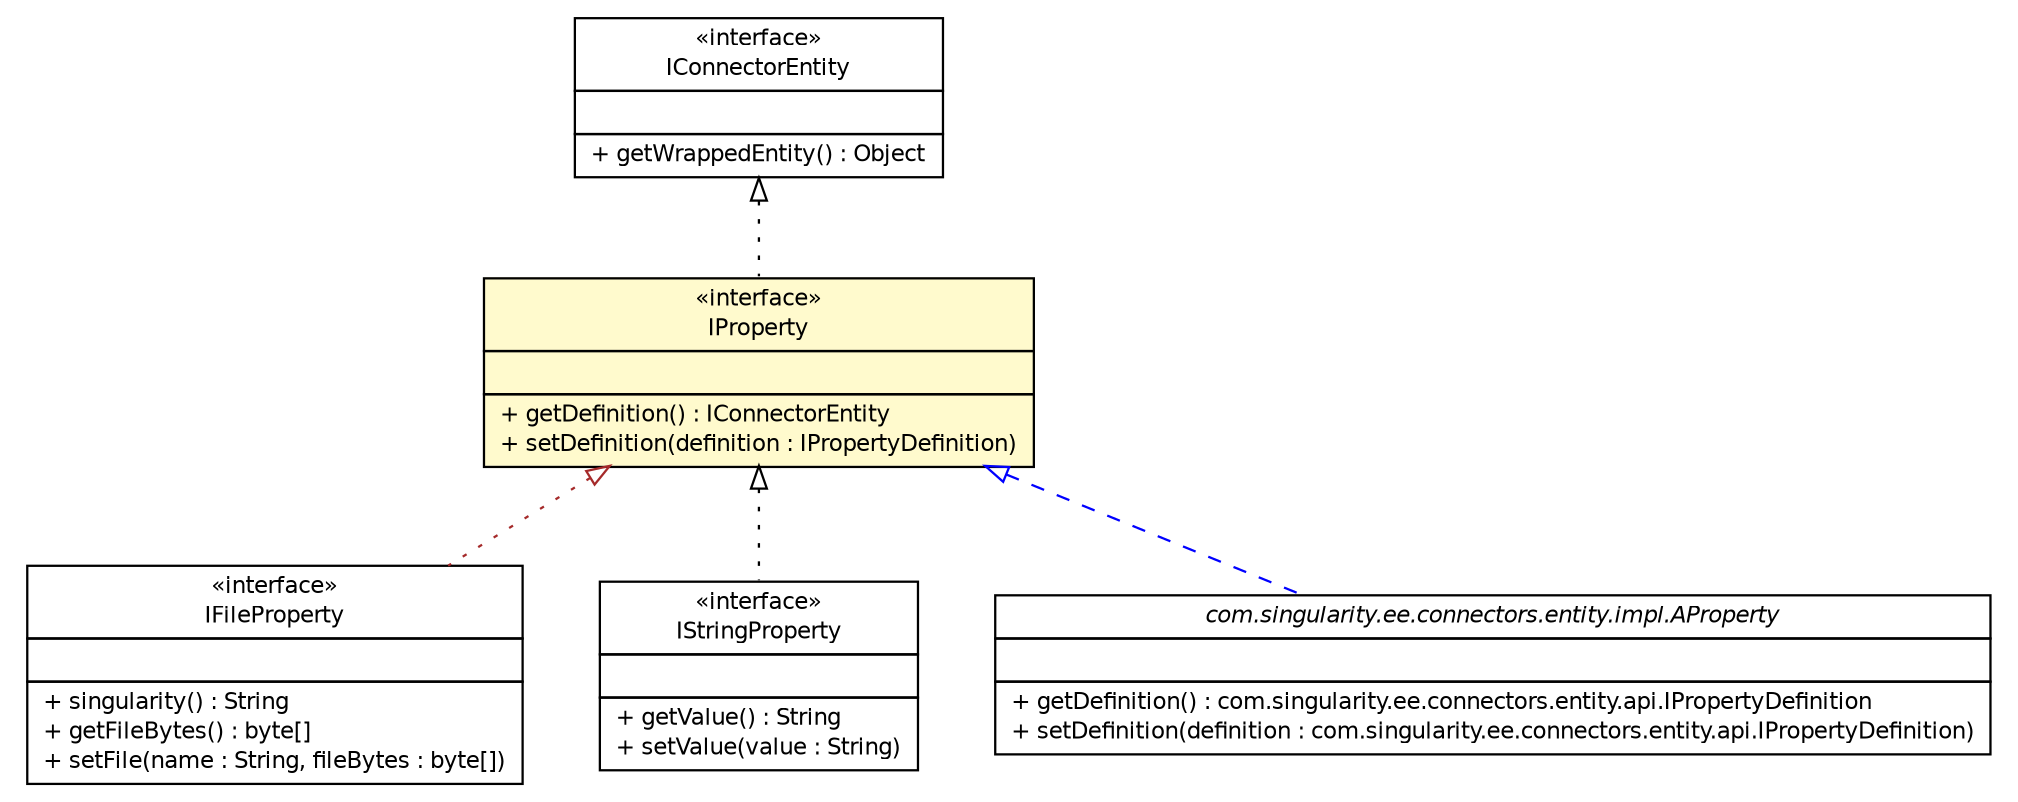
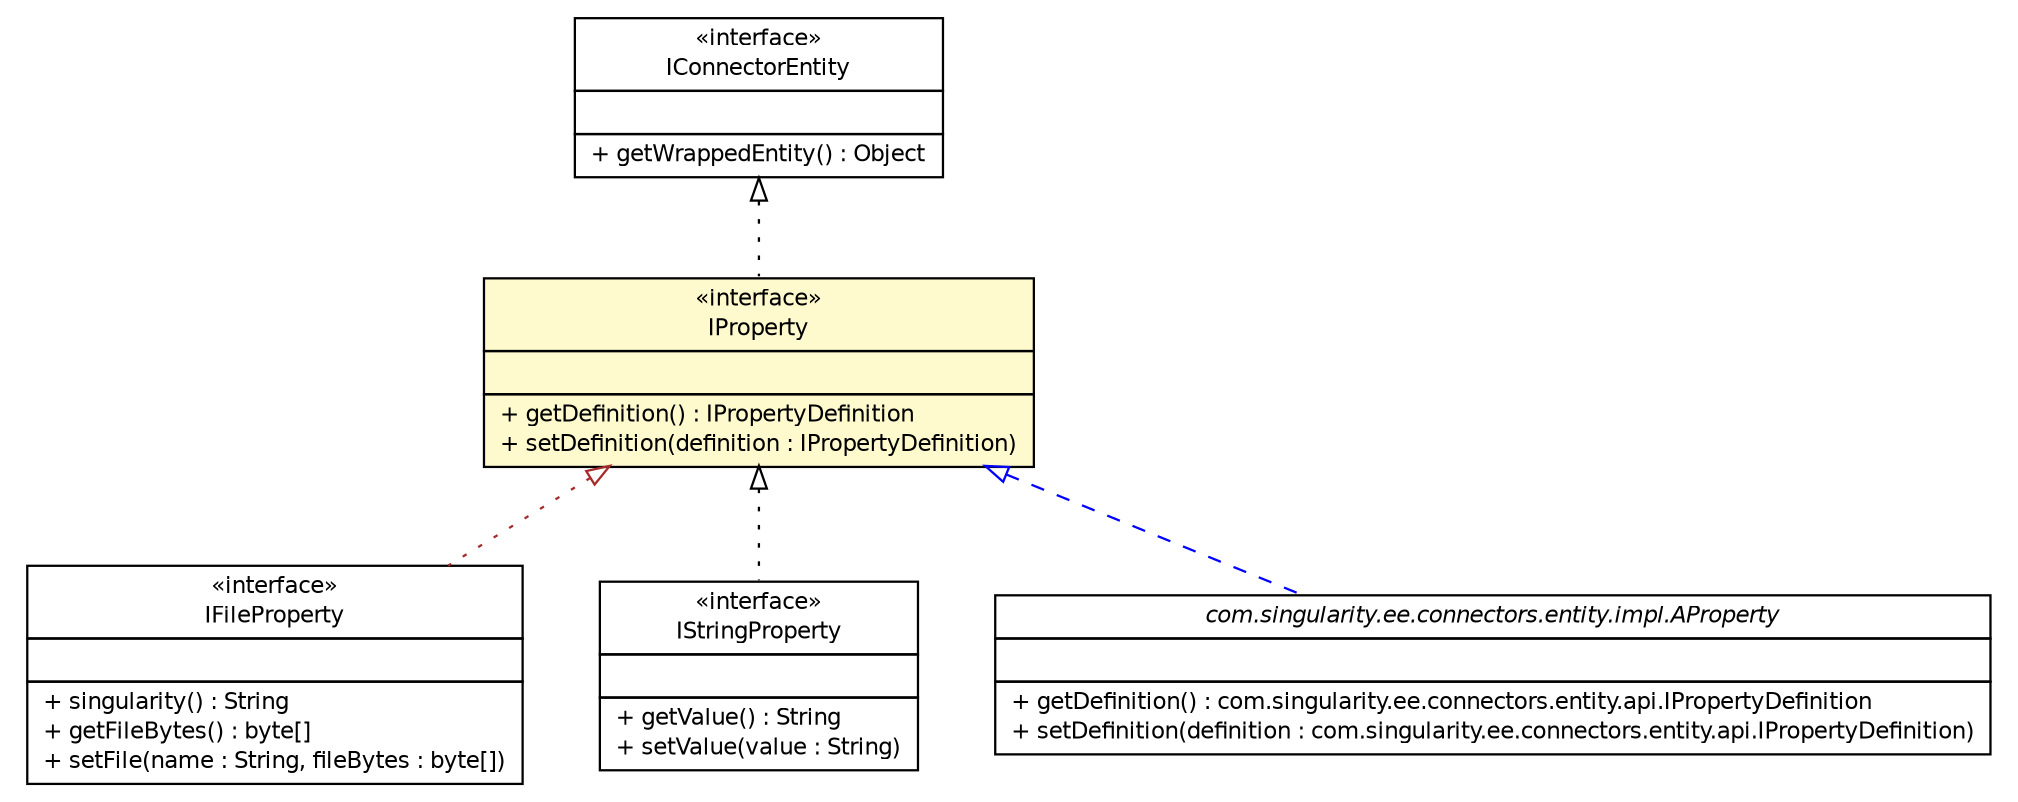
(695, 415) -> (708, 415)
